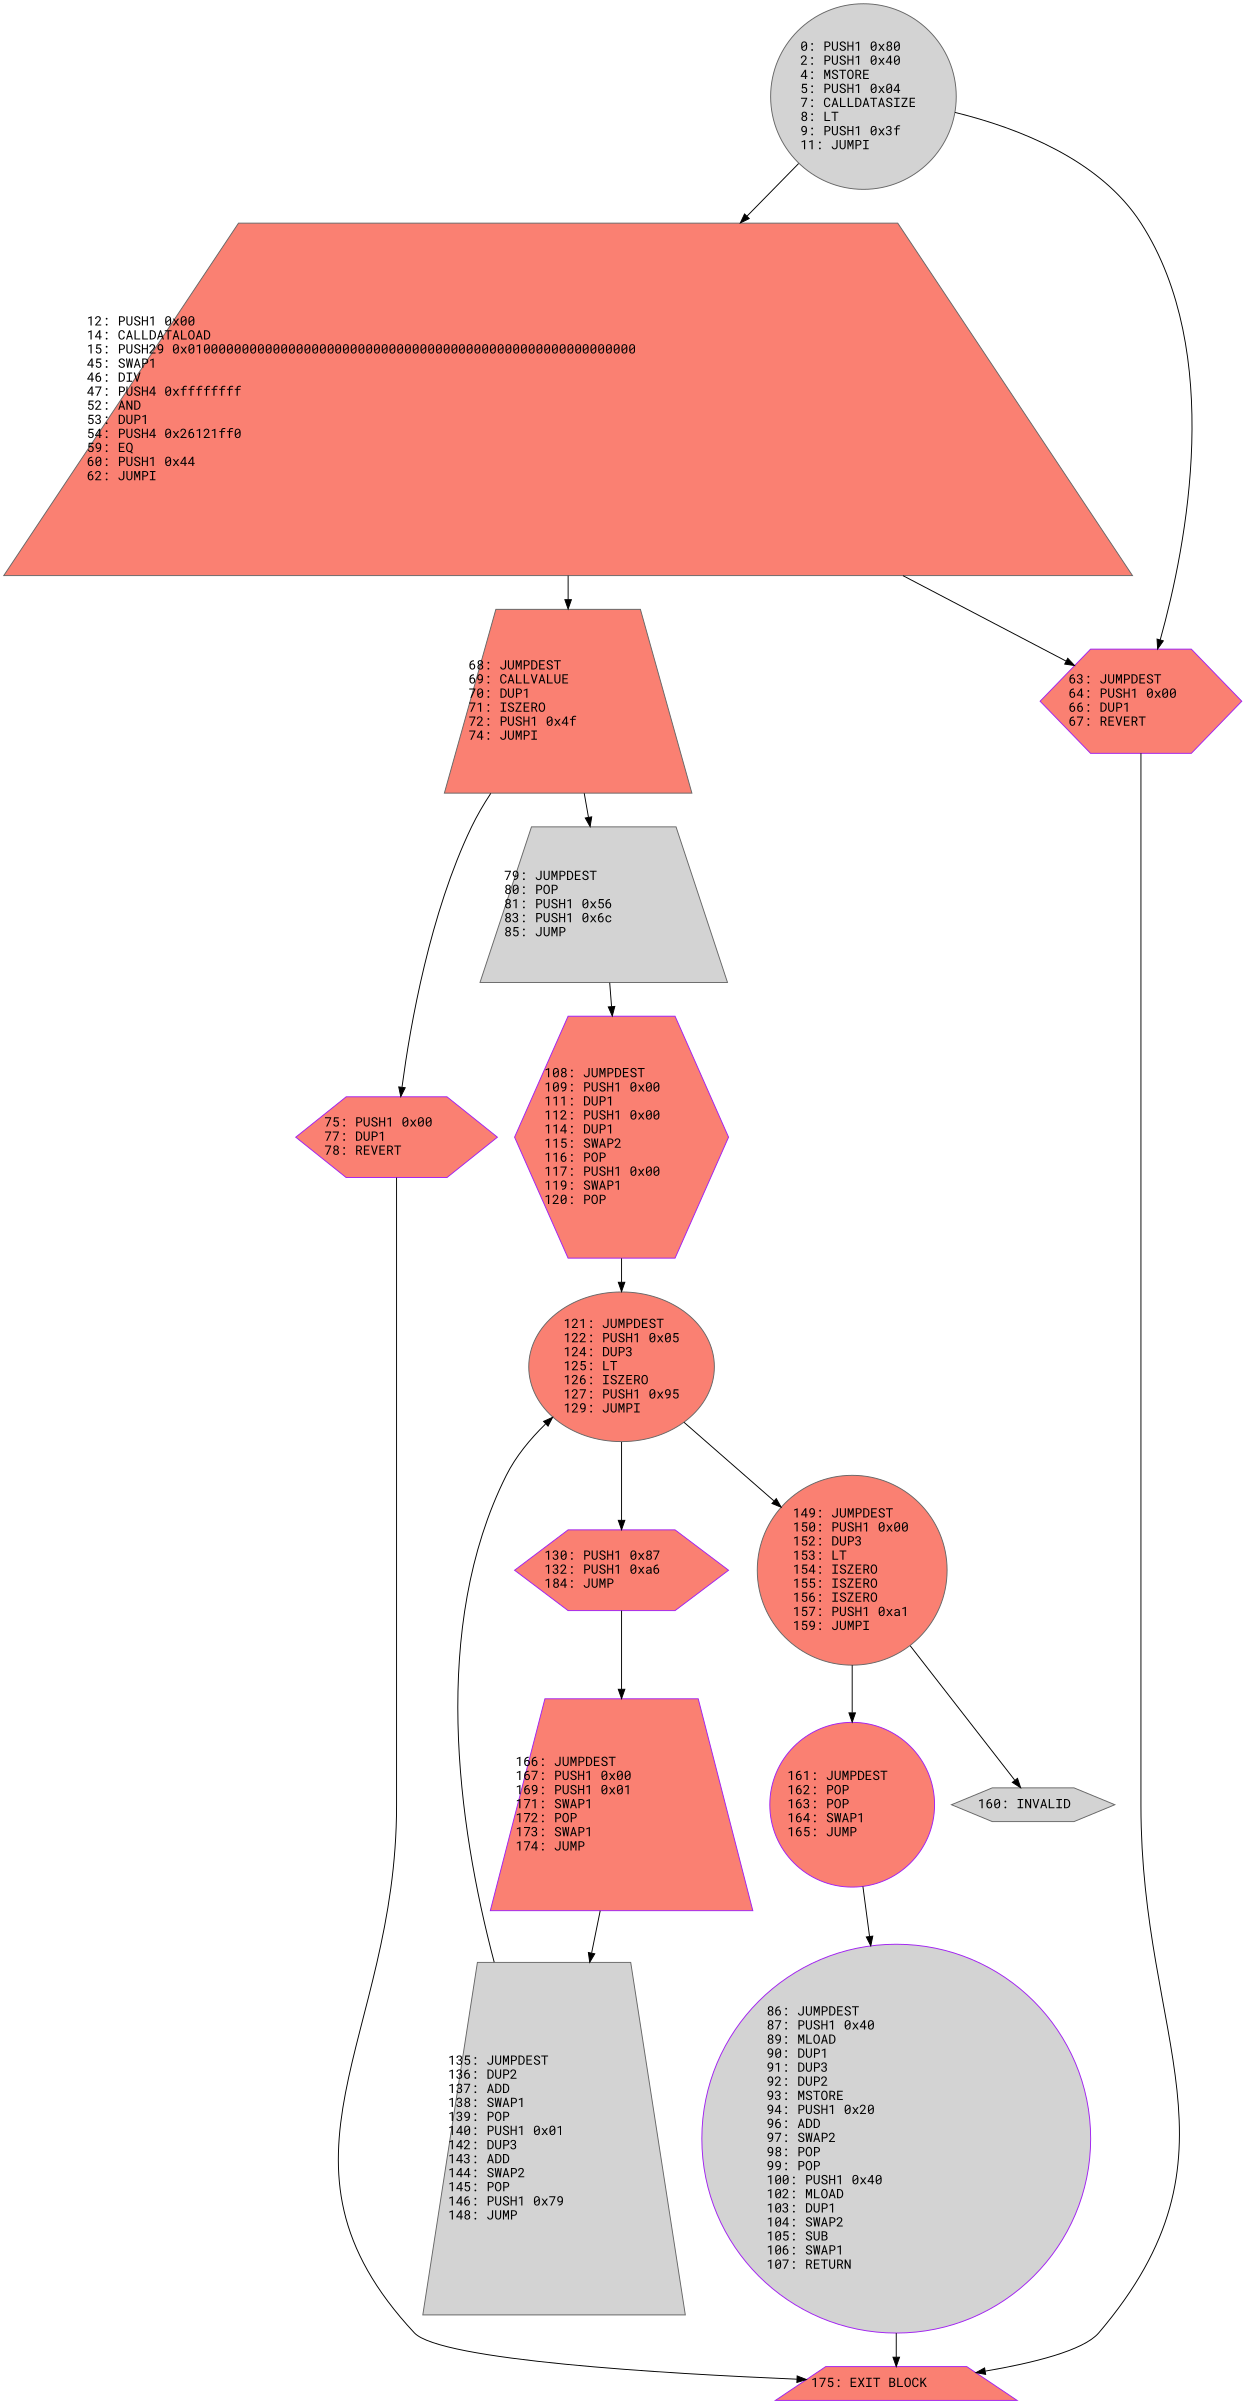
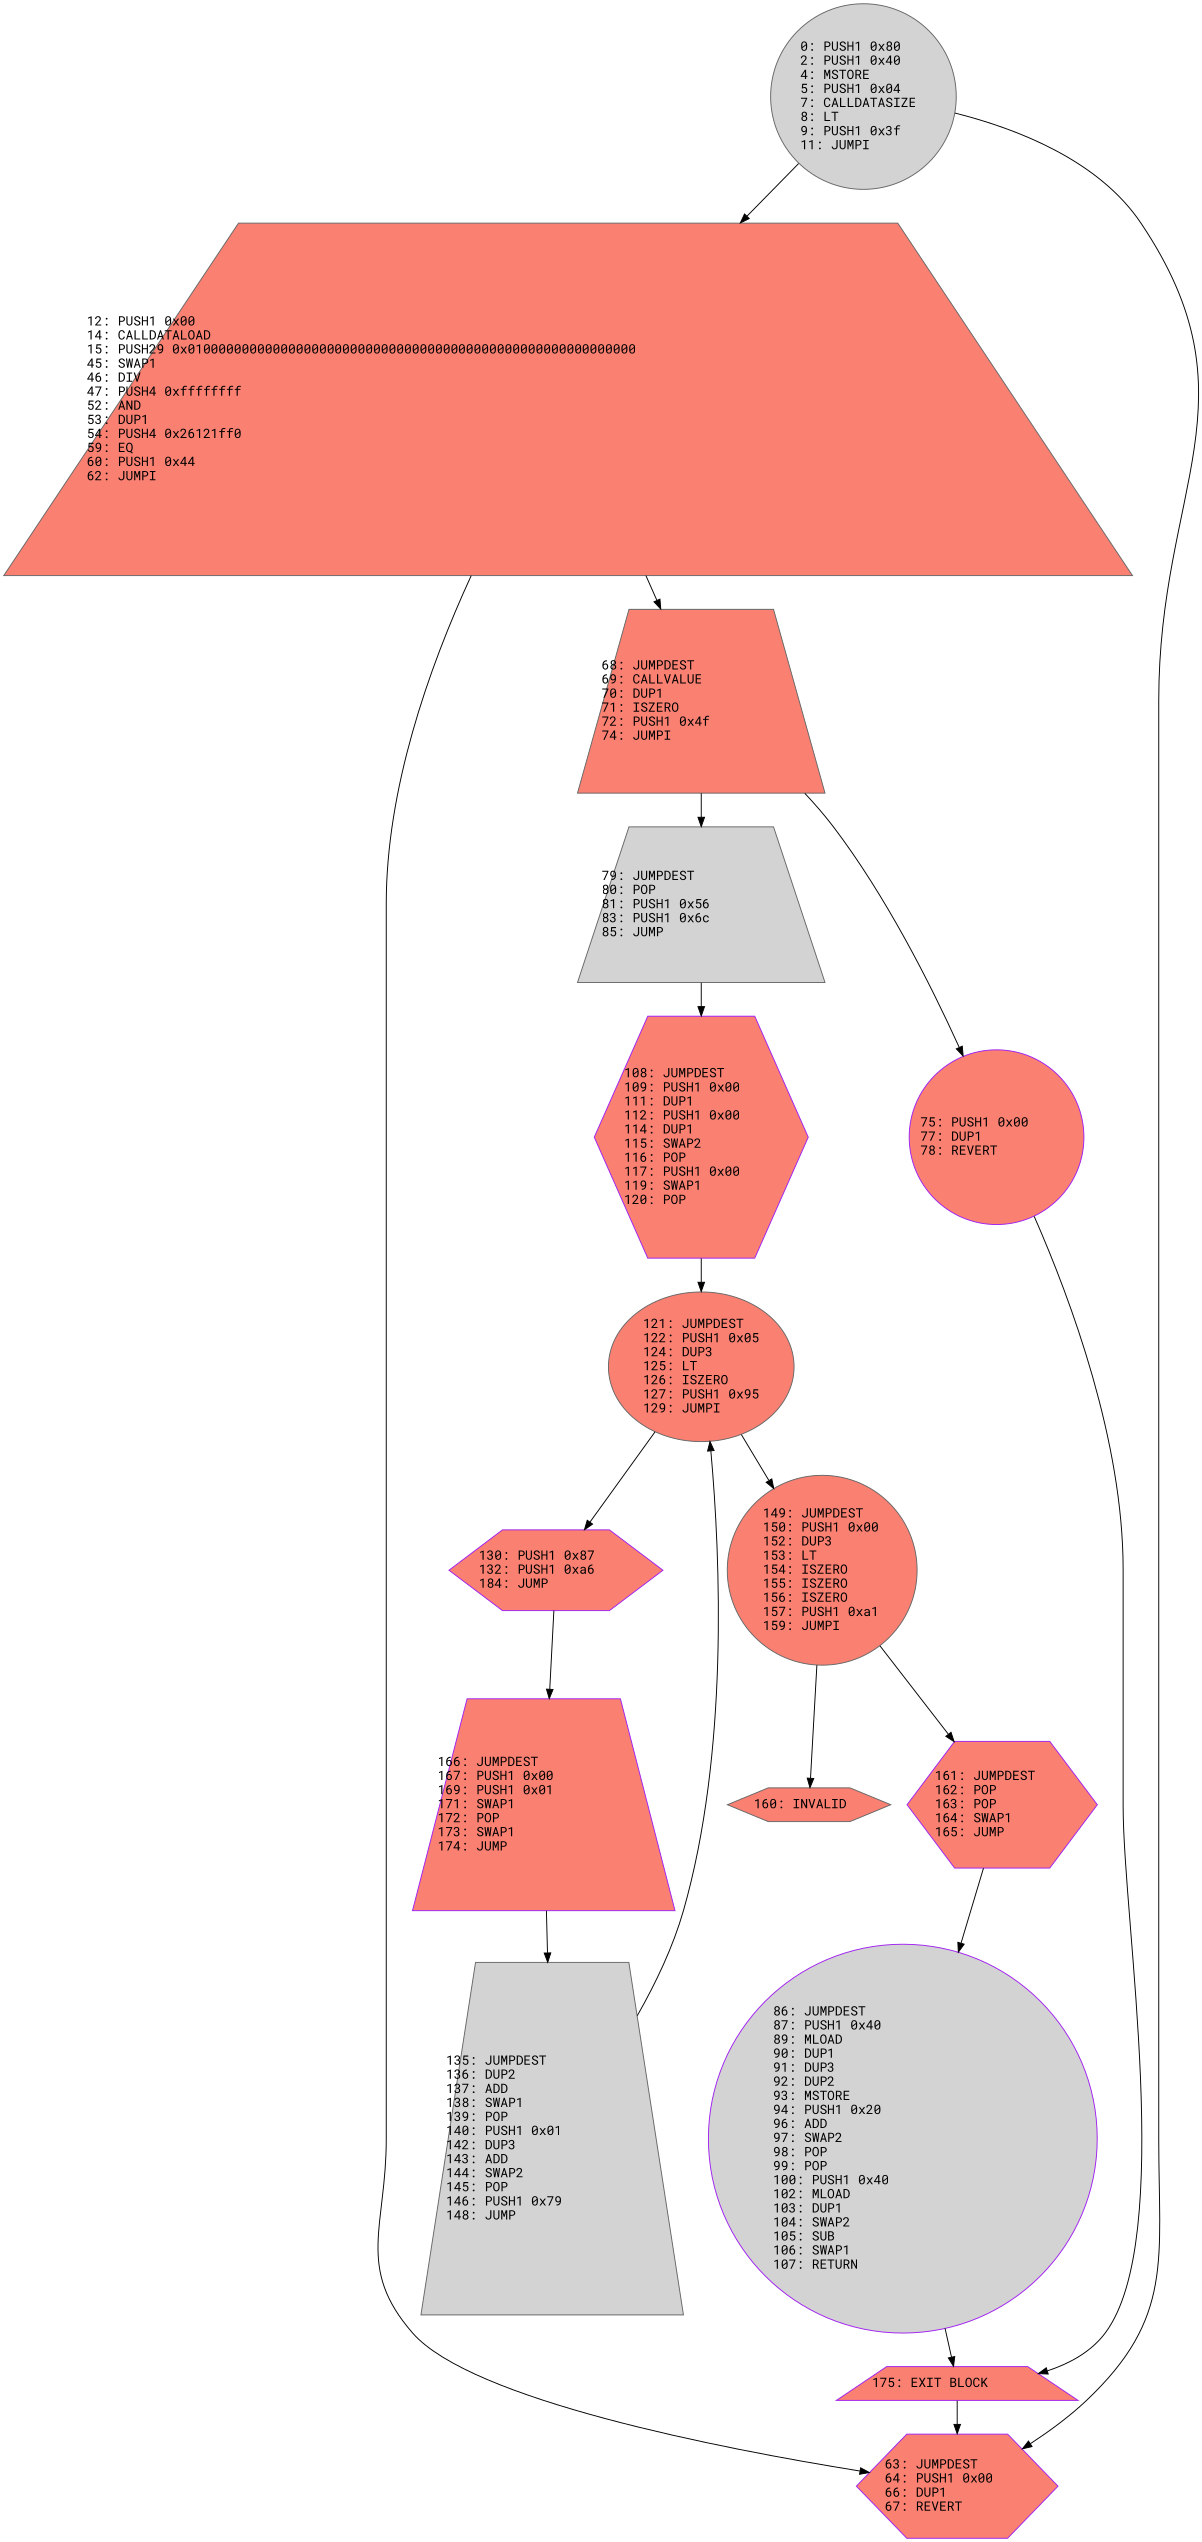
(397, 1137) -> (997, 1137)
(1141, 1615) -> (957, 2412)
(852, 1805) -> (1002, 1805)
(1033, 1805) -> (809, 1805)
